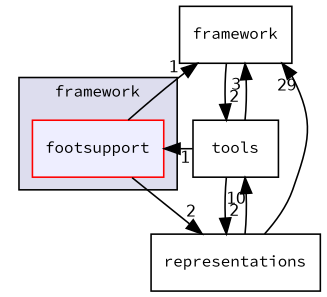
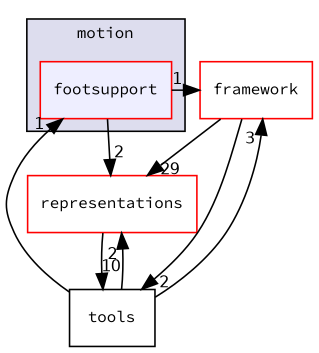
(236, 35) -> (256, 90)
(98, 93) -> (106, 34)
(303, 158) -> (191, 142)
(236, 263) -> (112, 204)
